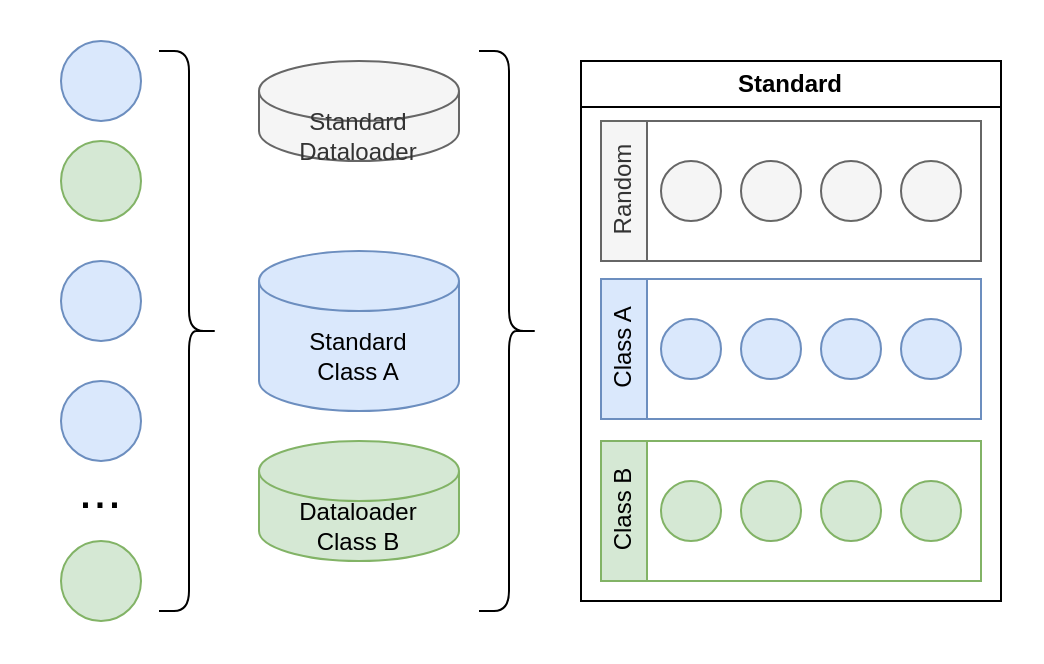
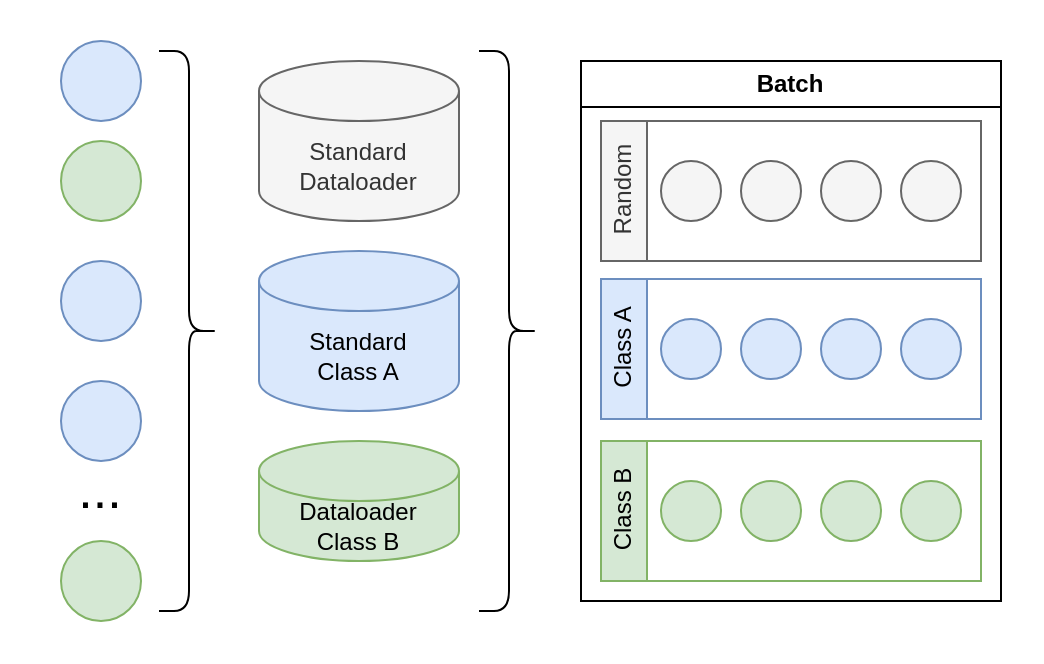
(791, 85) -> (791, 85)
(359, 111) -> (359, 141)
